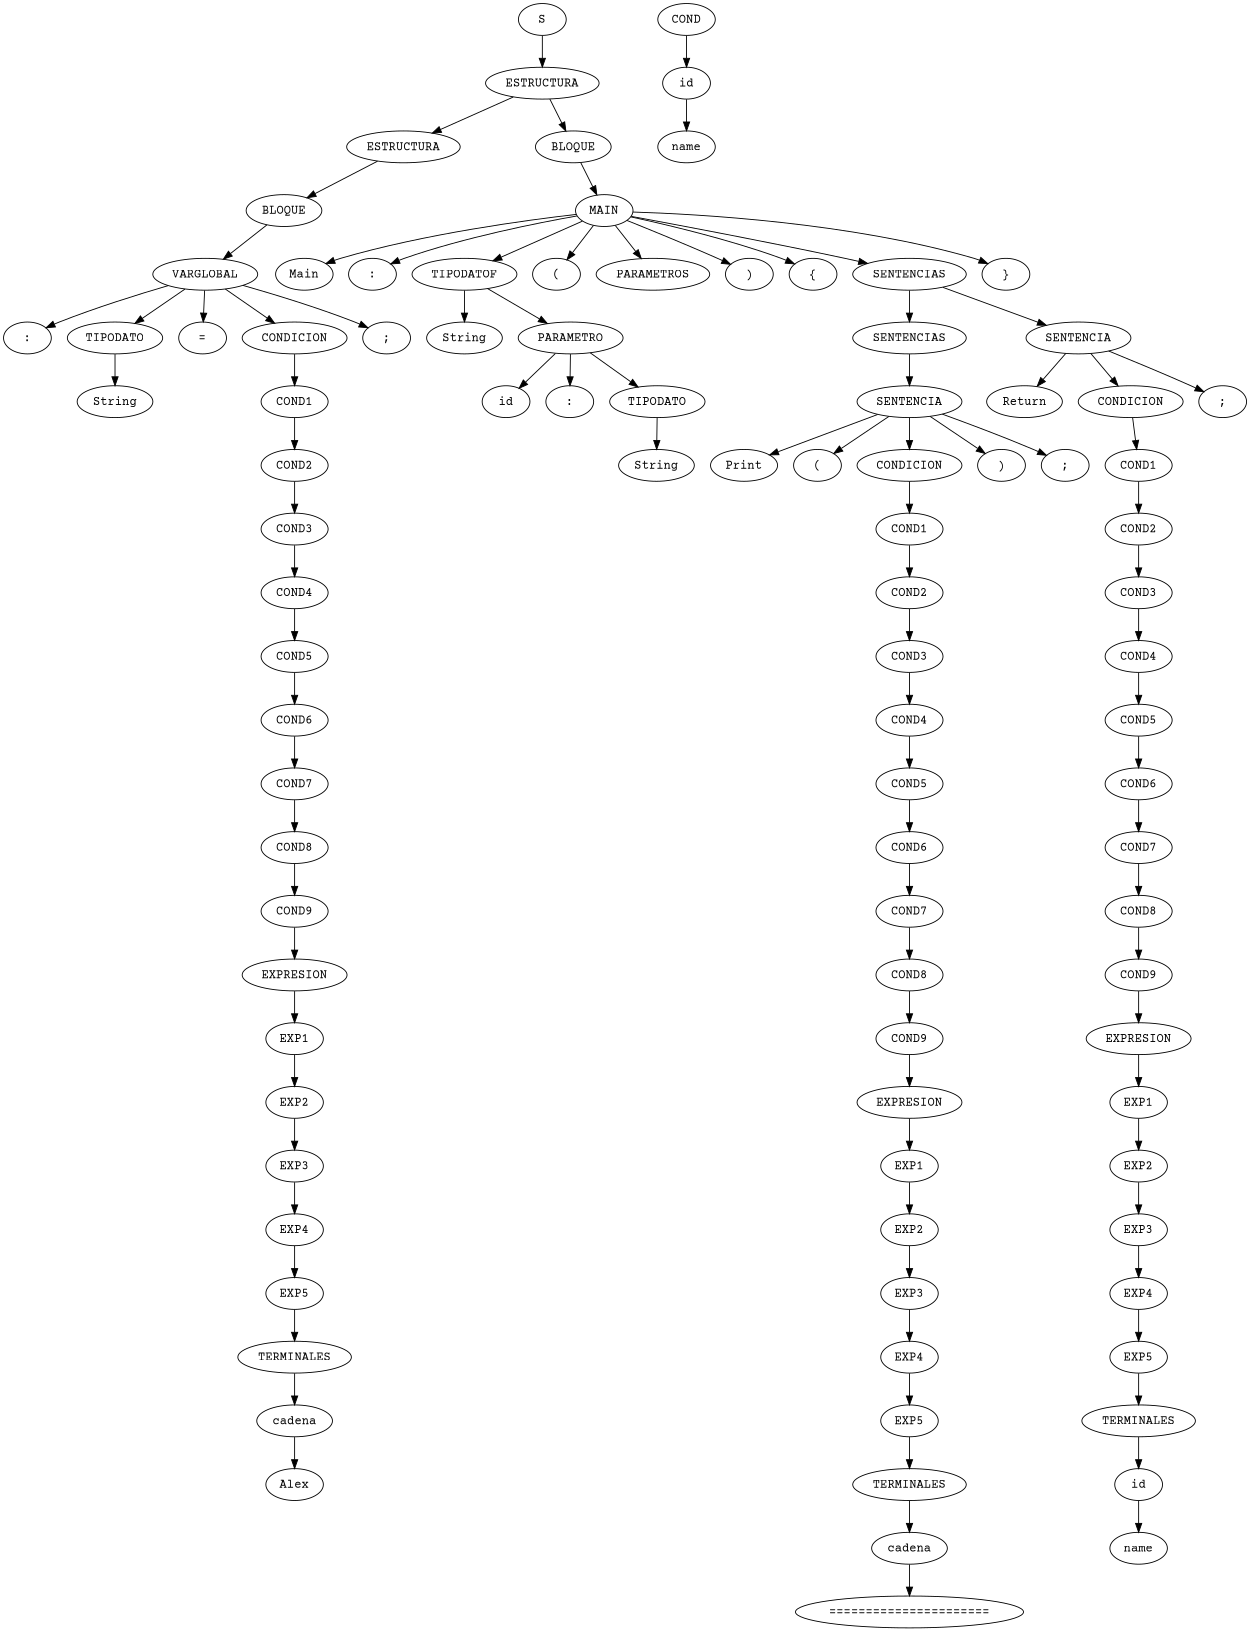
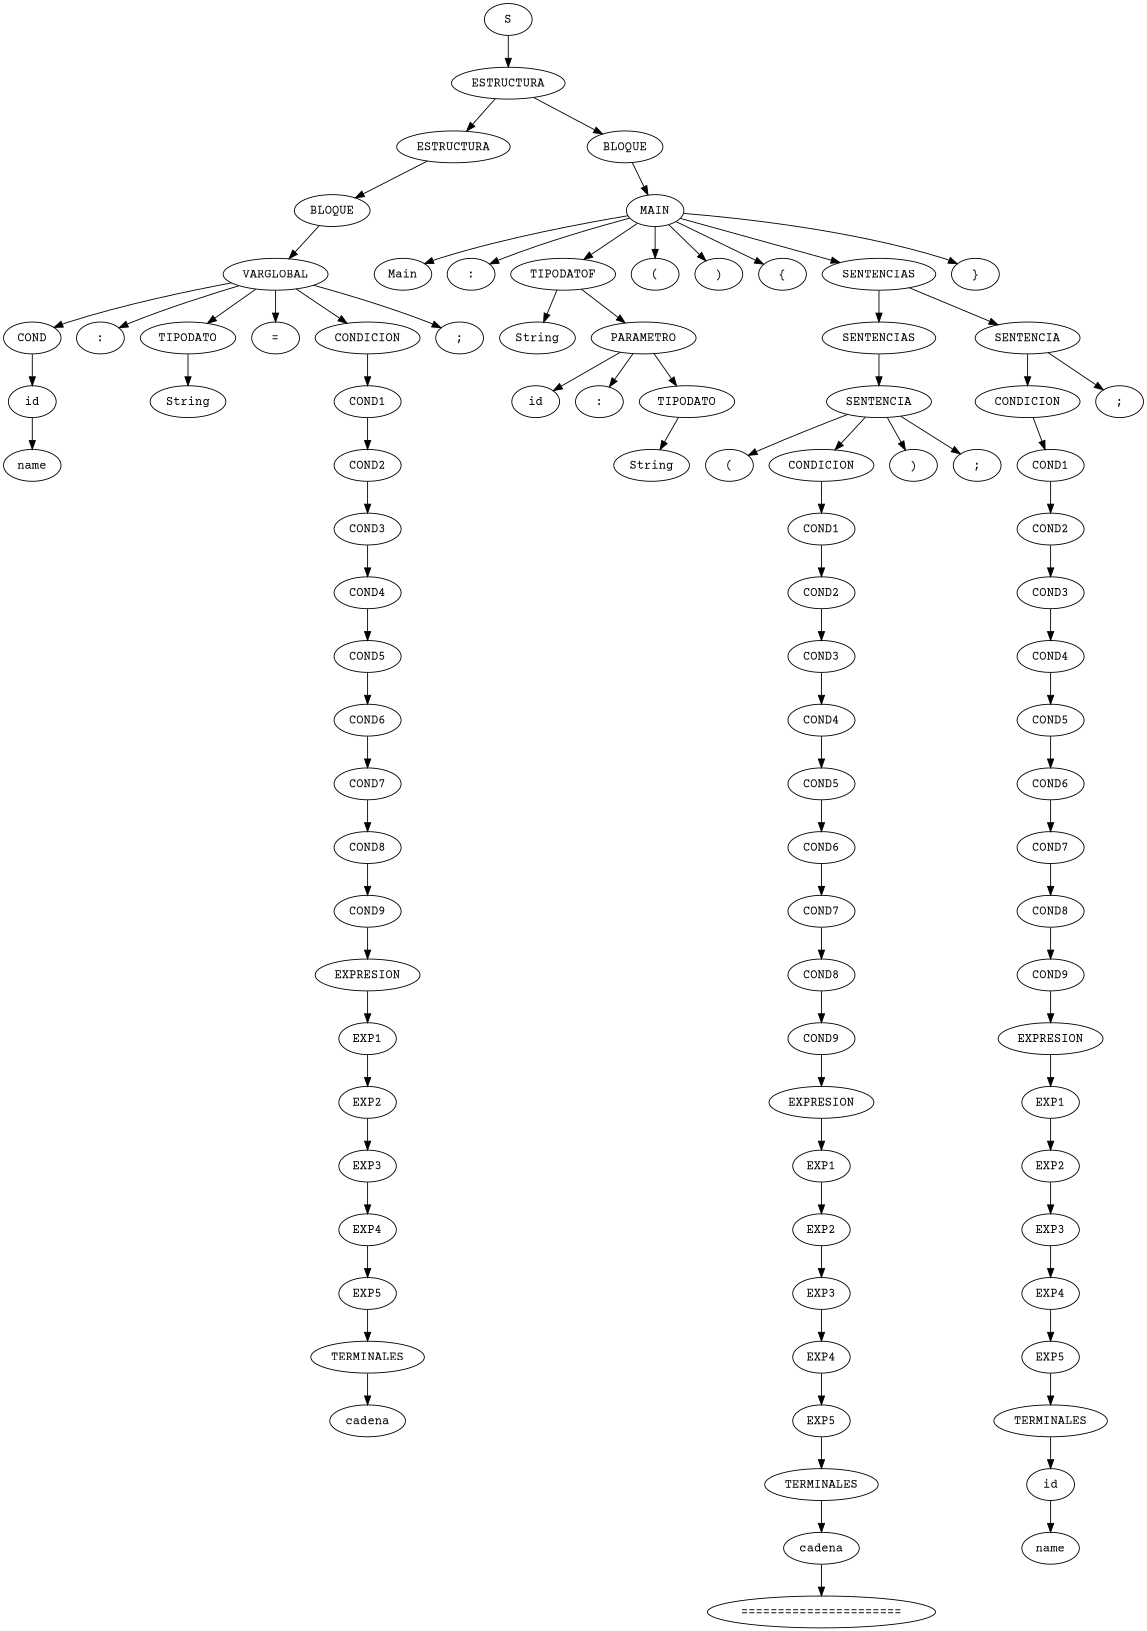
(653, 274) -> none
none -> (146, 301)
(1025, 402) -> none
(744, 465) -> none
(295, 1485) -> none
